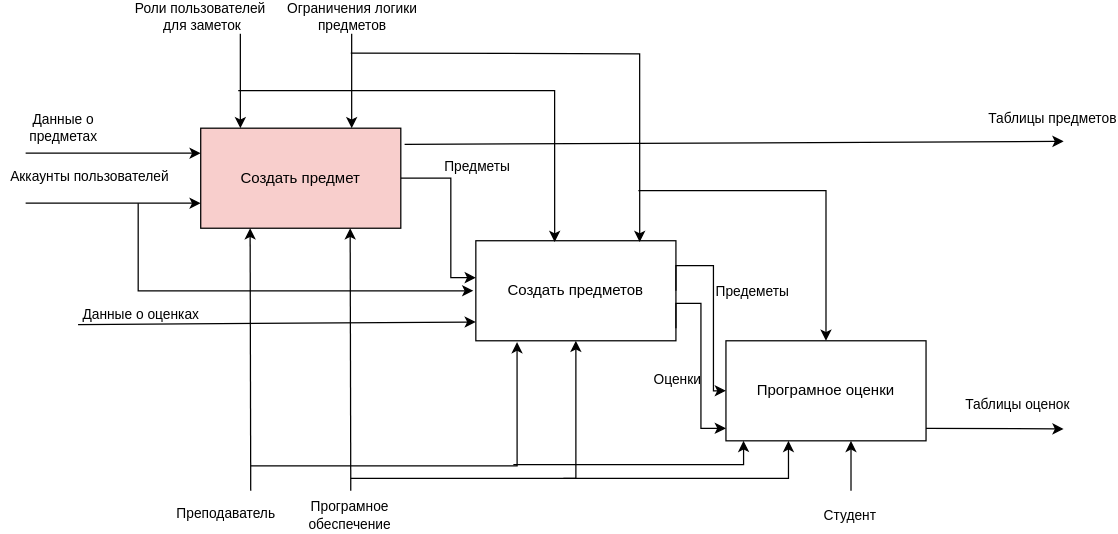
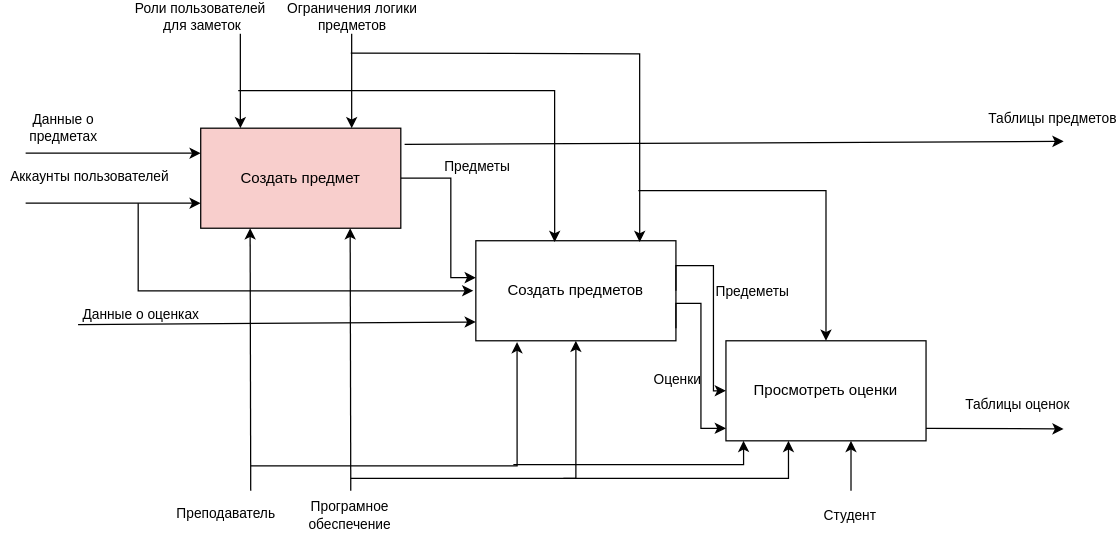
(826, 391) -> (826, 391)
